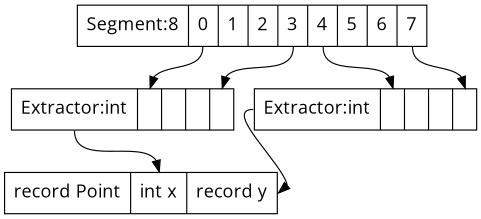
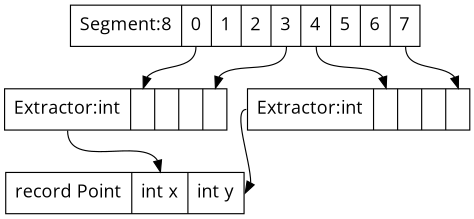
(232, 192) -> (216, 192)
